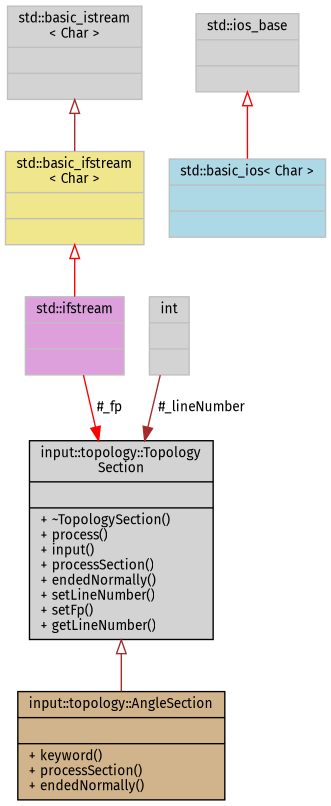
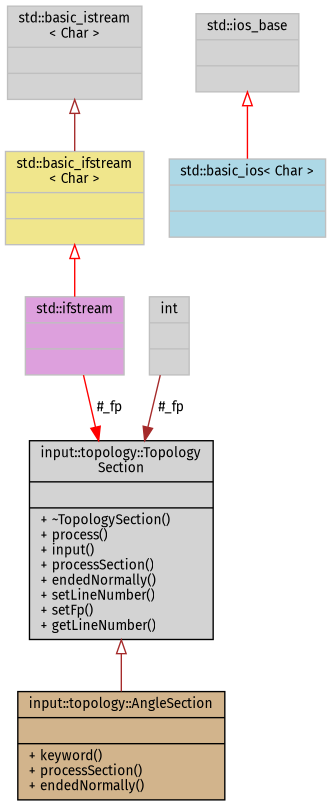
(200, 408) -> (169, 408)
